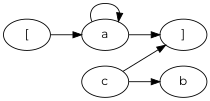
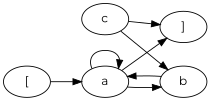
none -> (149, 76)
none -> (140, 88)
